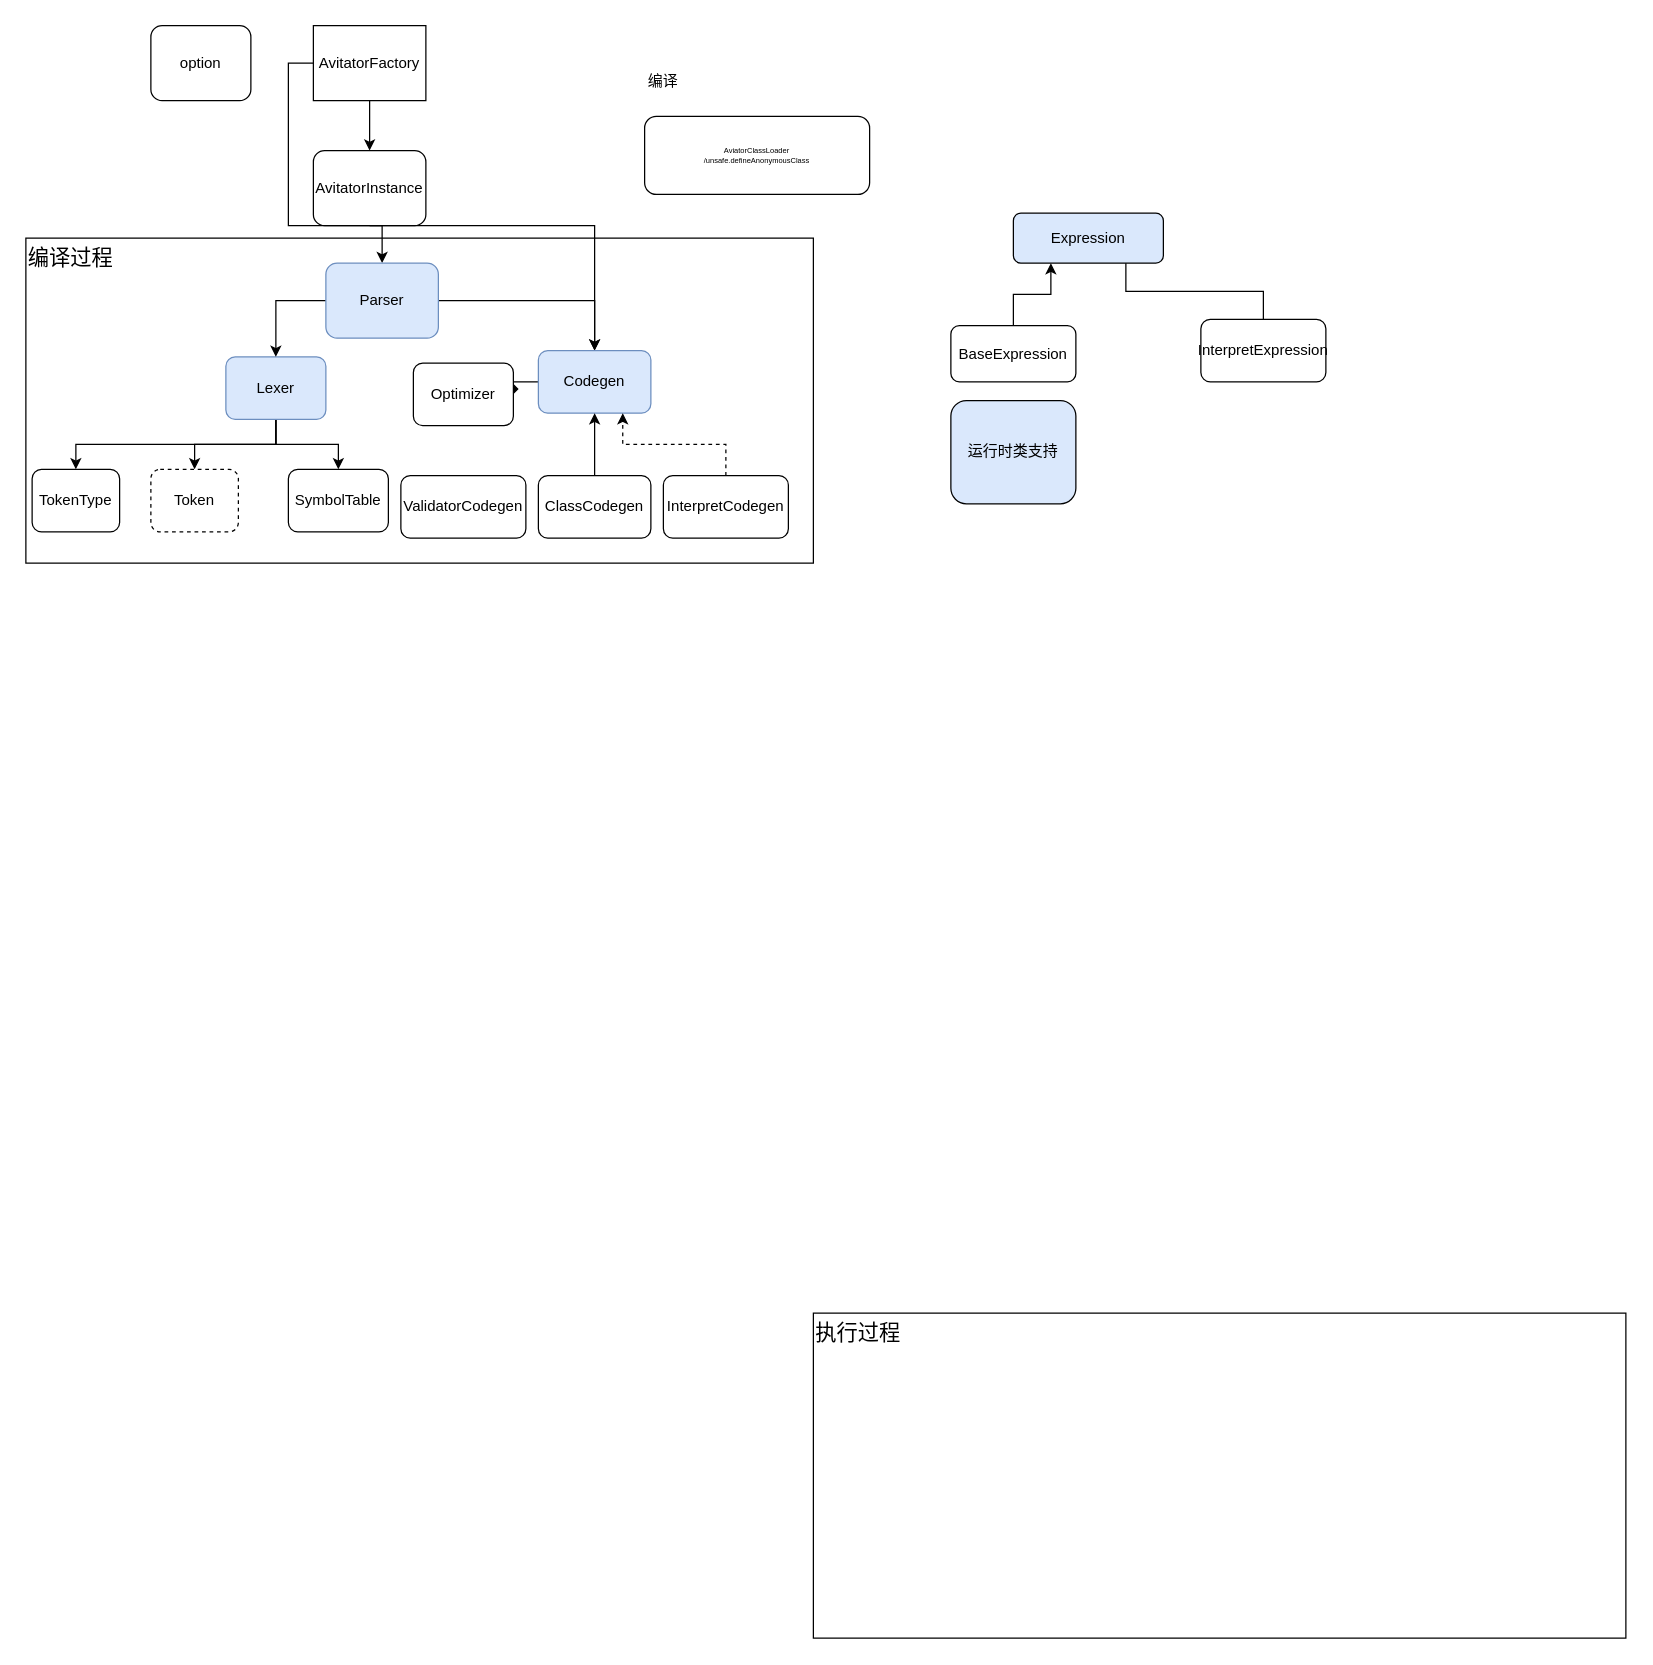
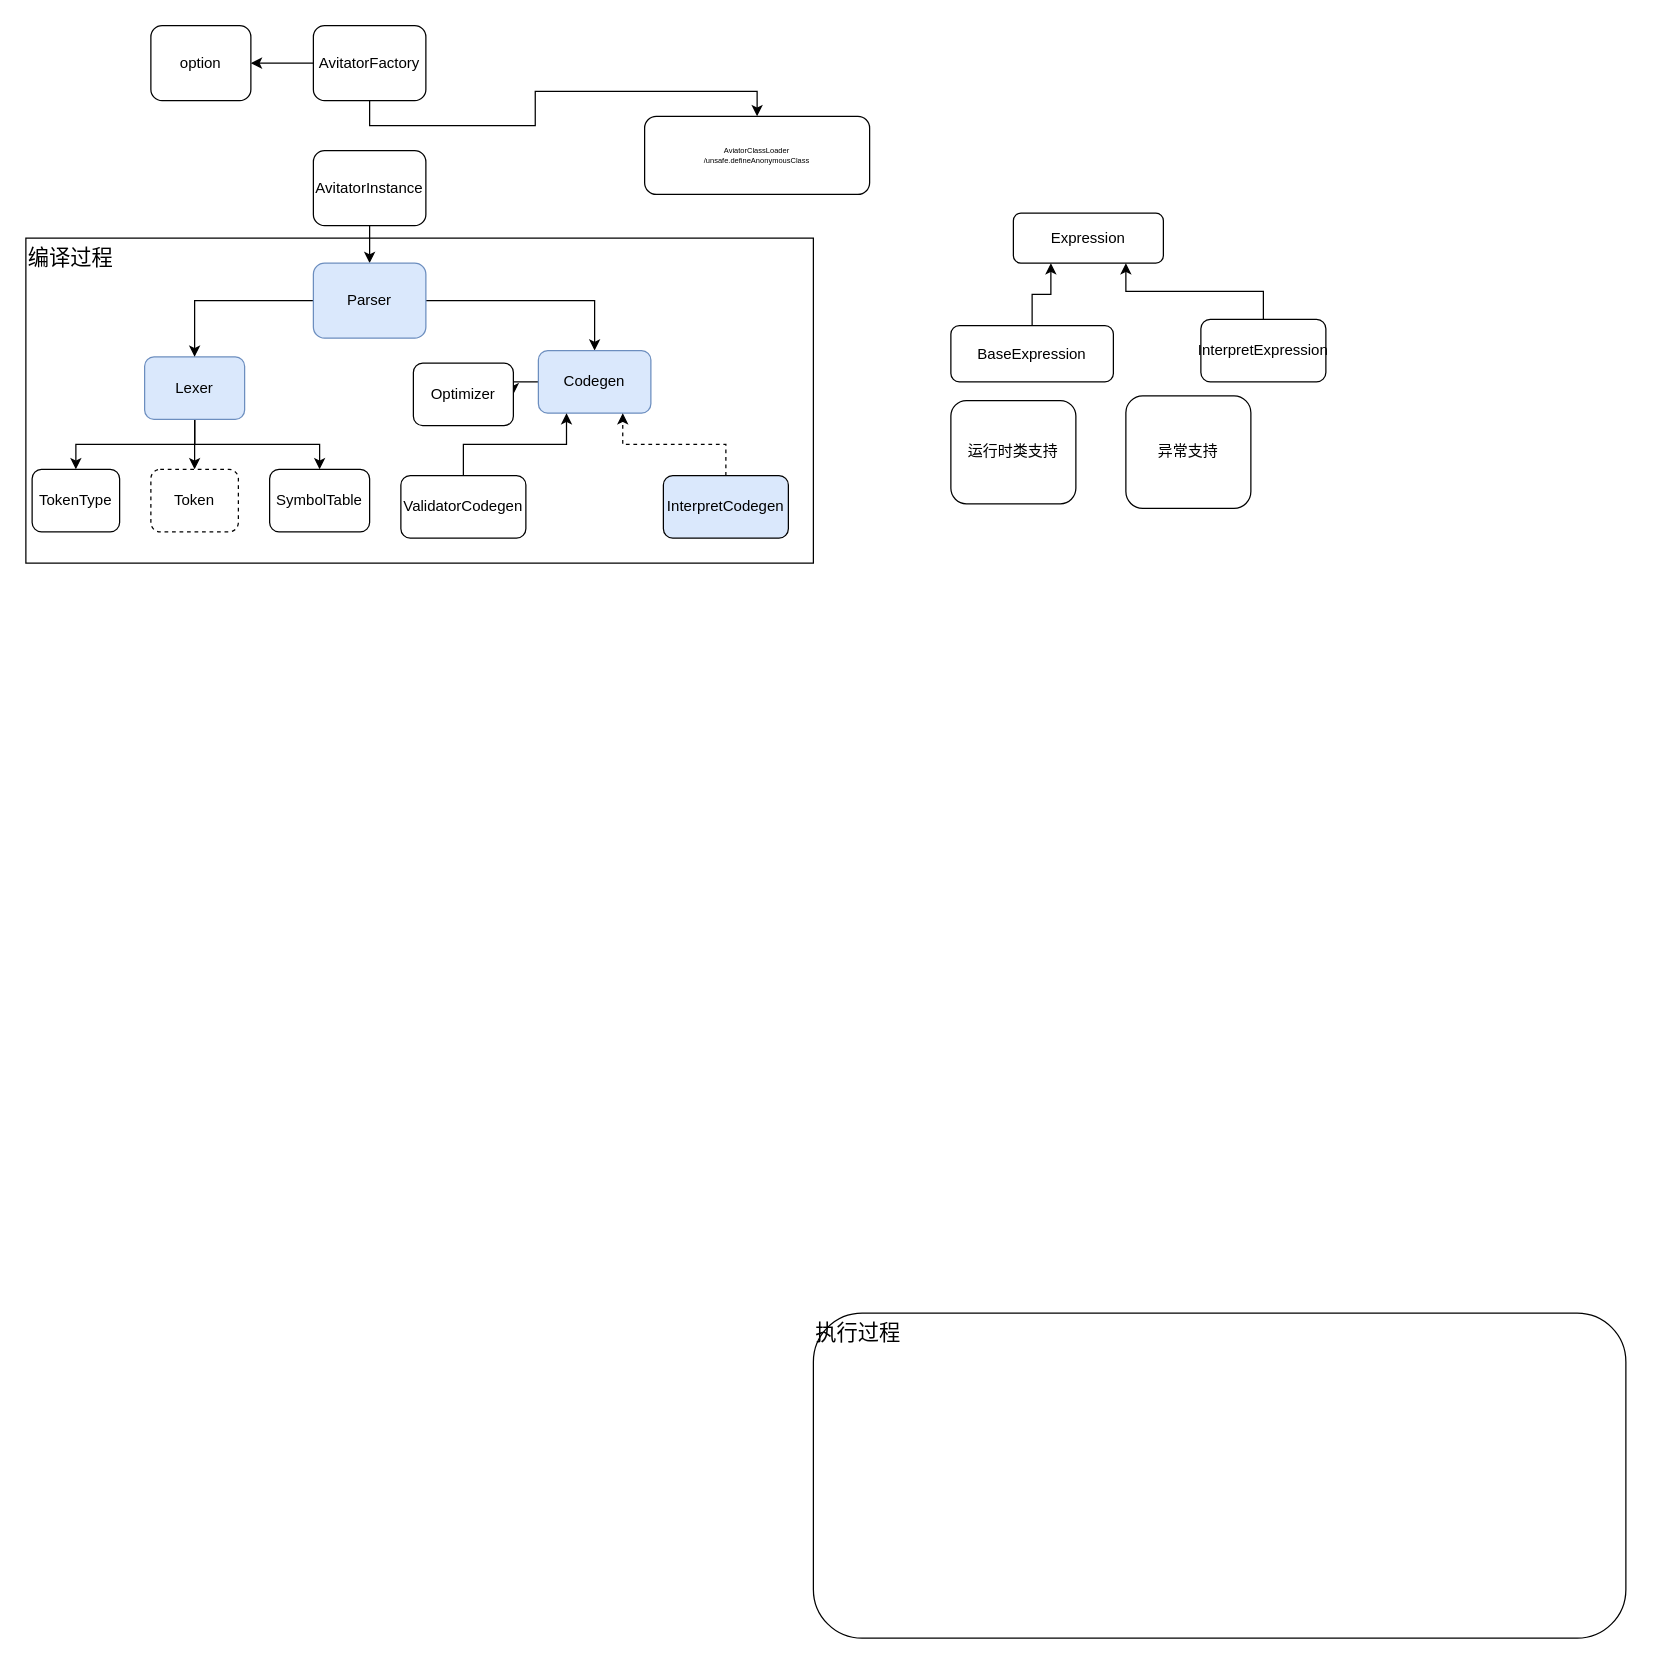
(369, 63) -> (369, 63)
(663, 82) -> none
(369, 133) -> (553, 91)
(541, 226) -> (275, 63)
(1088, 238) -> (1088, 238)
(1126, 269) -> (1126, 273)
(382, 301) -> (369, 301)
(1013, 354) -> (1032, 354)
(516, 382) -> (515, 382)
(276, 388) -> (194, 388)
none -> (510, 444)
(594, 448) -> none
(1013, 452) -> (1013, 452)
none -> (1188, 452)
(338, 501) -> (319, 501)
(594, 507) -> none
(726, 507) -> (726, 507)
(1219, 1476) -> (1219, 1476)
